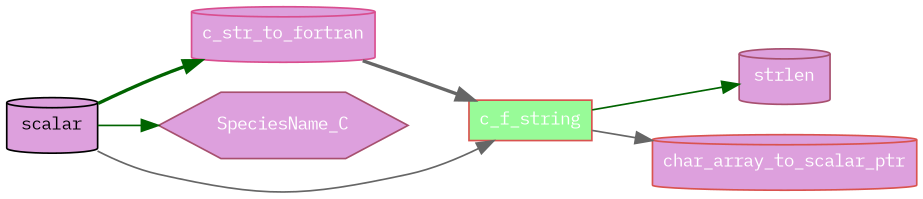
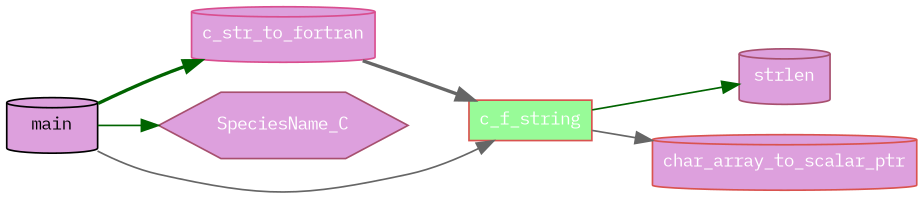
(52, 125) -> (52, 125)
